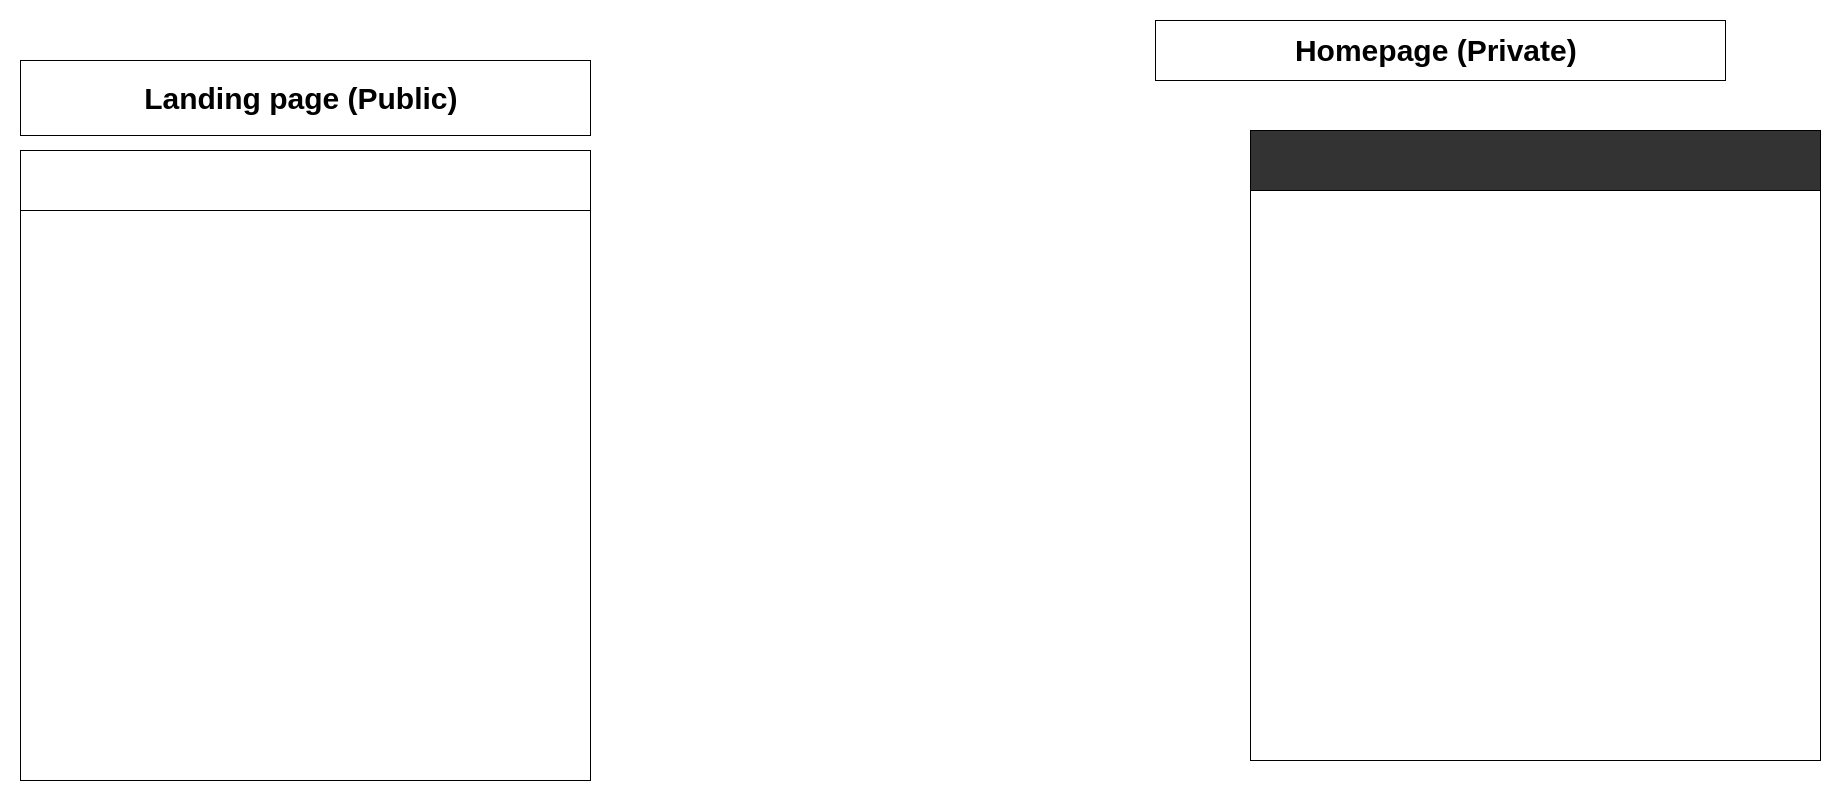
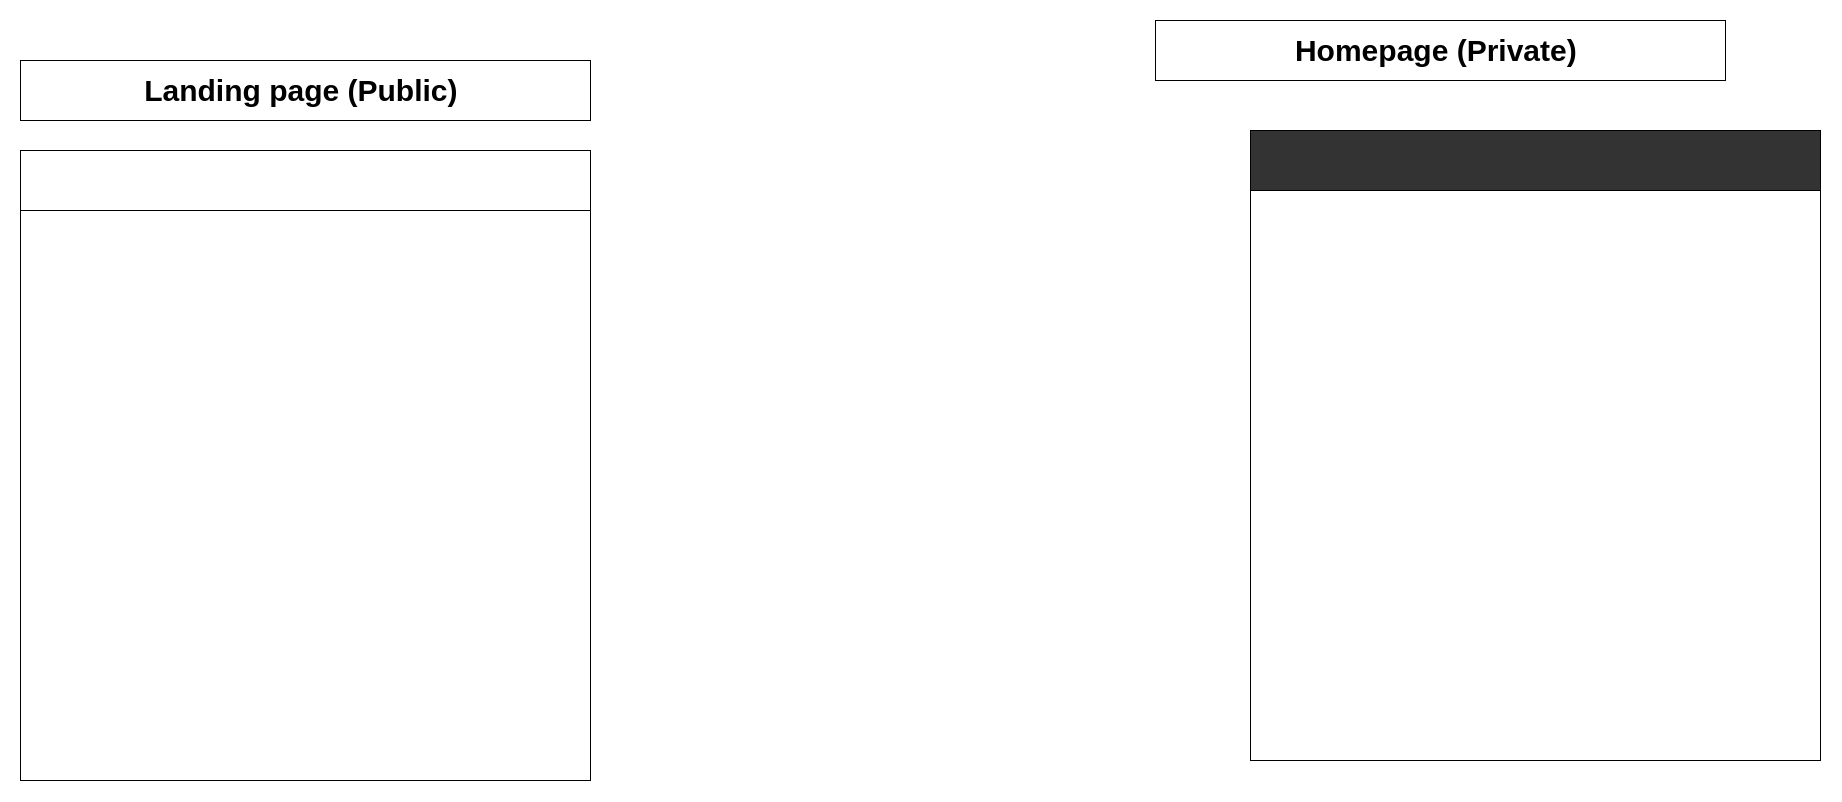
(306, 98) -> (306, 91)
